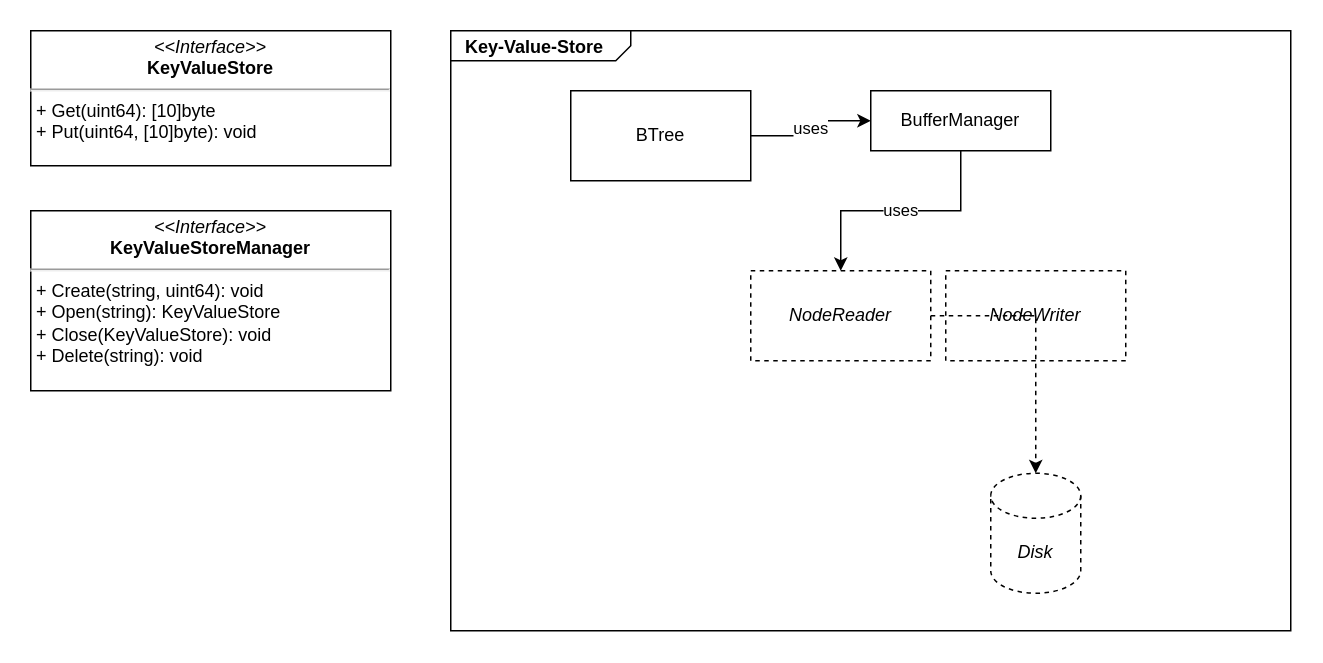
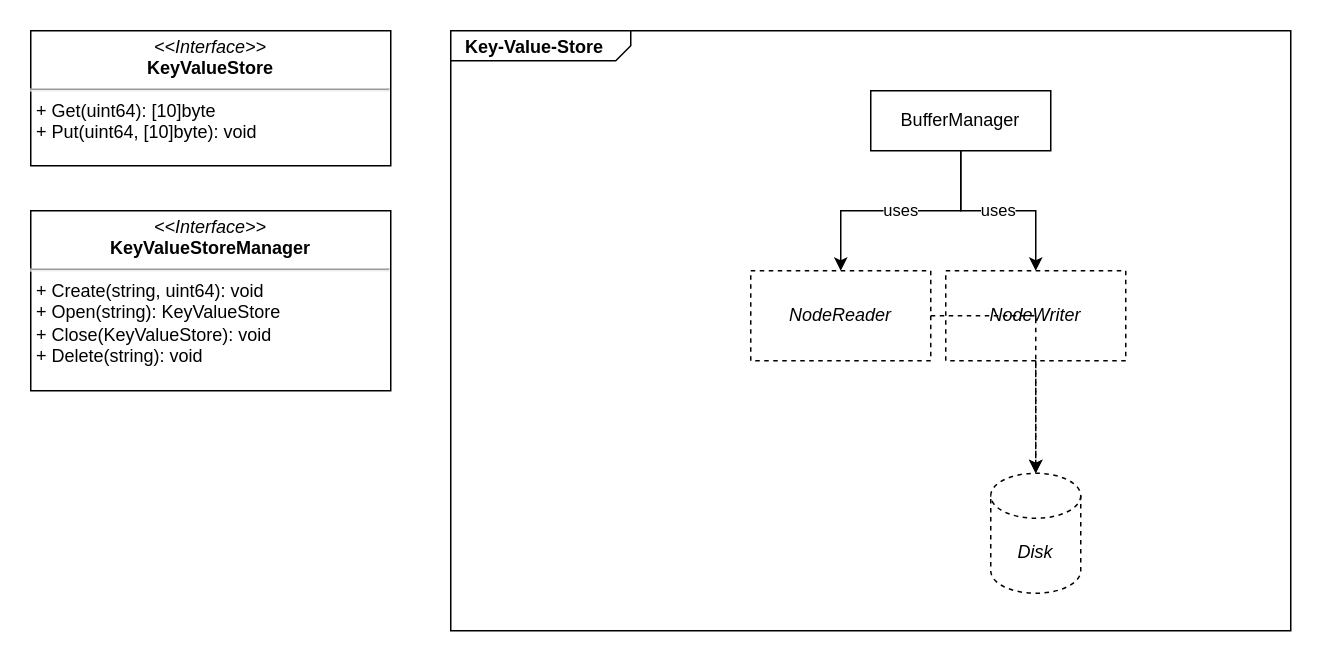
(661, 136) -> none
(772, 136) -> none
none -> (1023, 211)
none -> (1036, 464)
